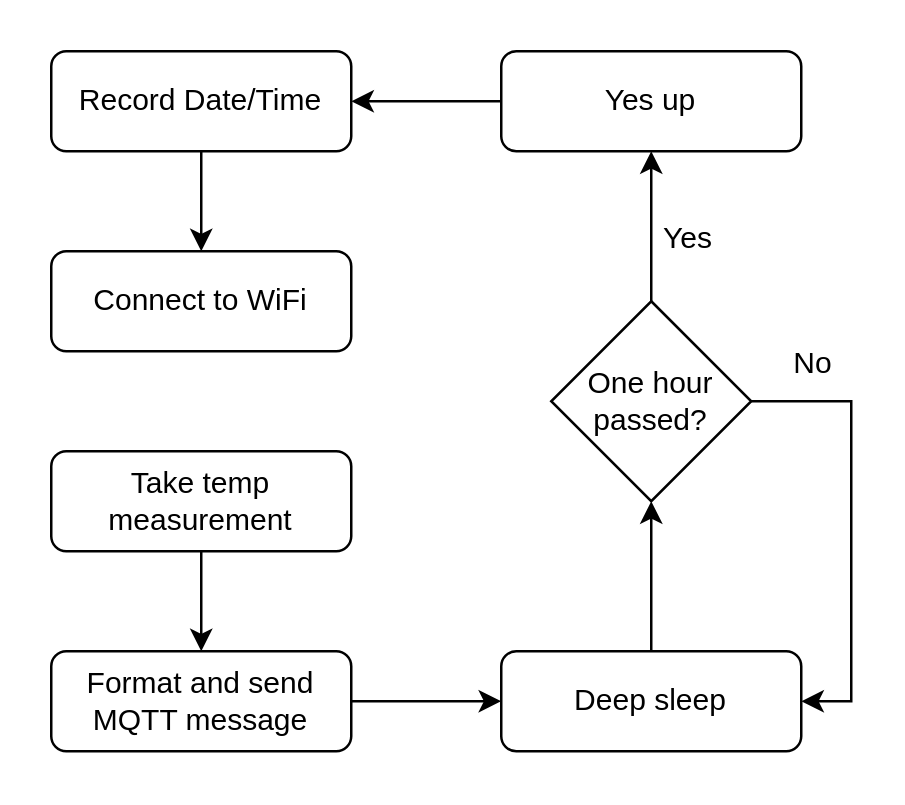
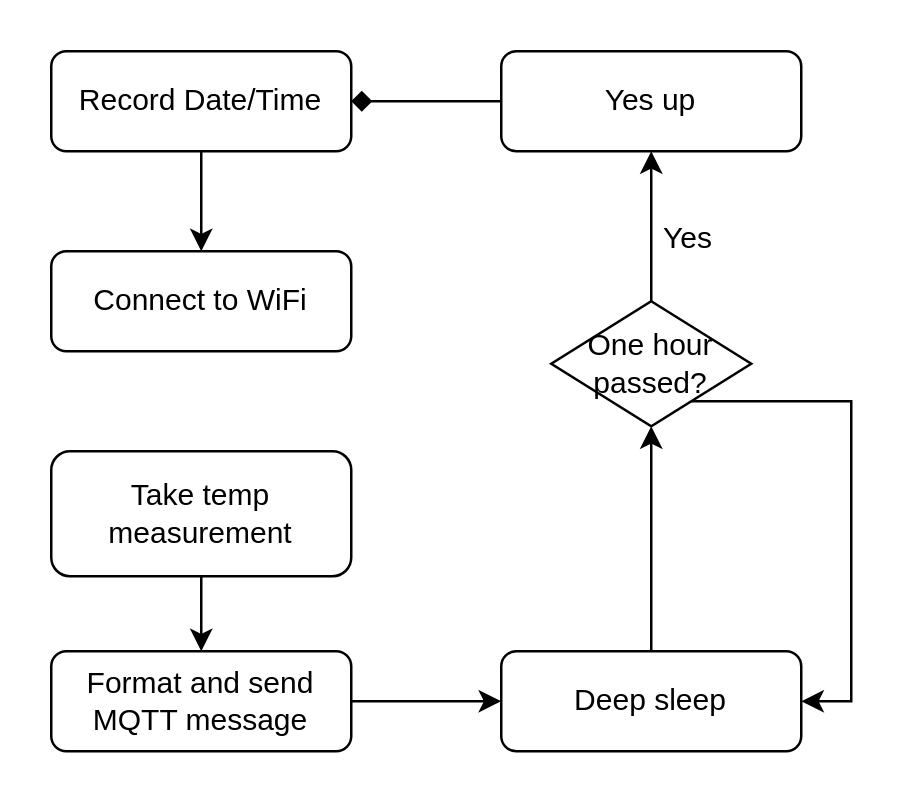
(370, 101) -> (372, 101)
(814, 364) -> none
(651, 401) -> (651, 364)
(201, 501) -> (201, 514)
